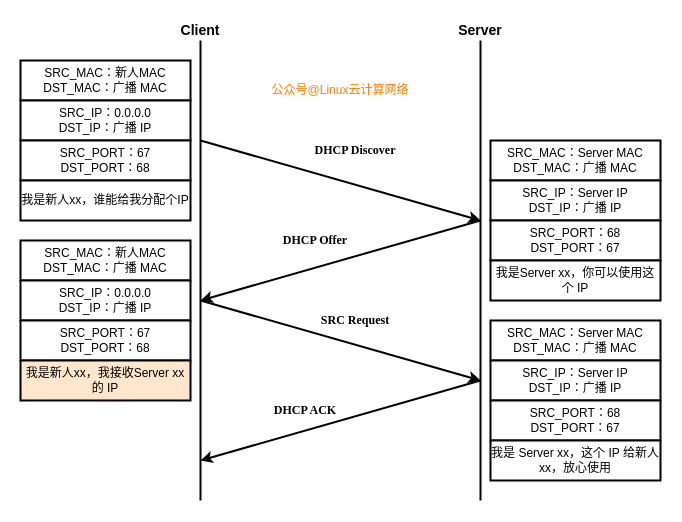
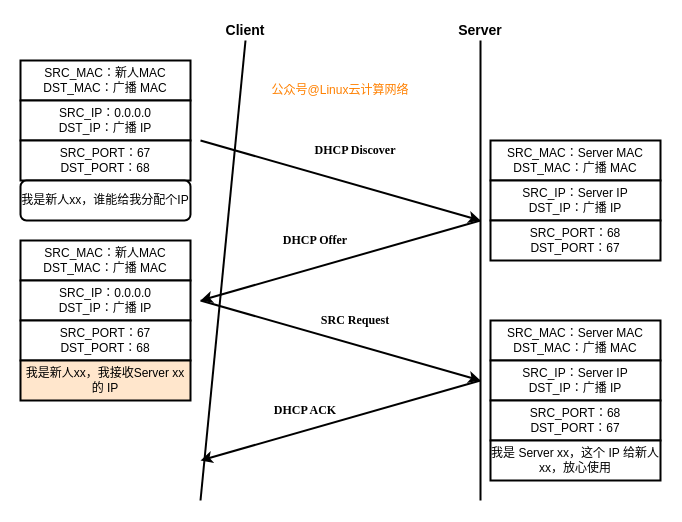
(201, 31) -> (246, 31)
(106, 201) -> (106, 201)
(576, 281) -> none
